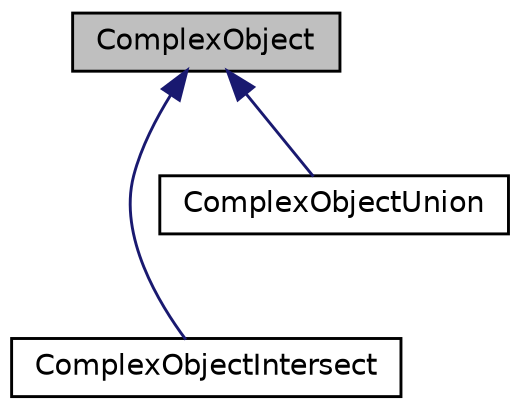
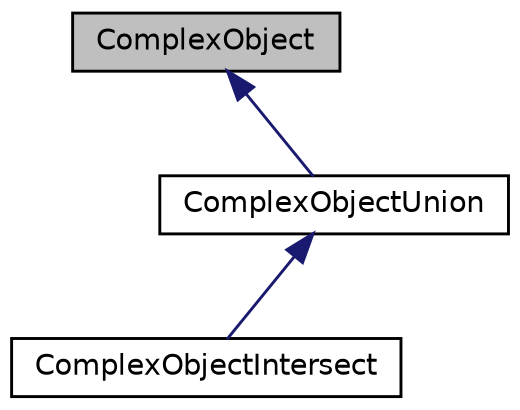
(131, 220) -> (261, 298)
